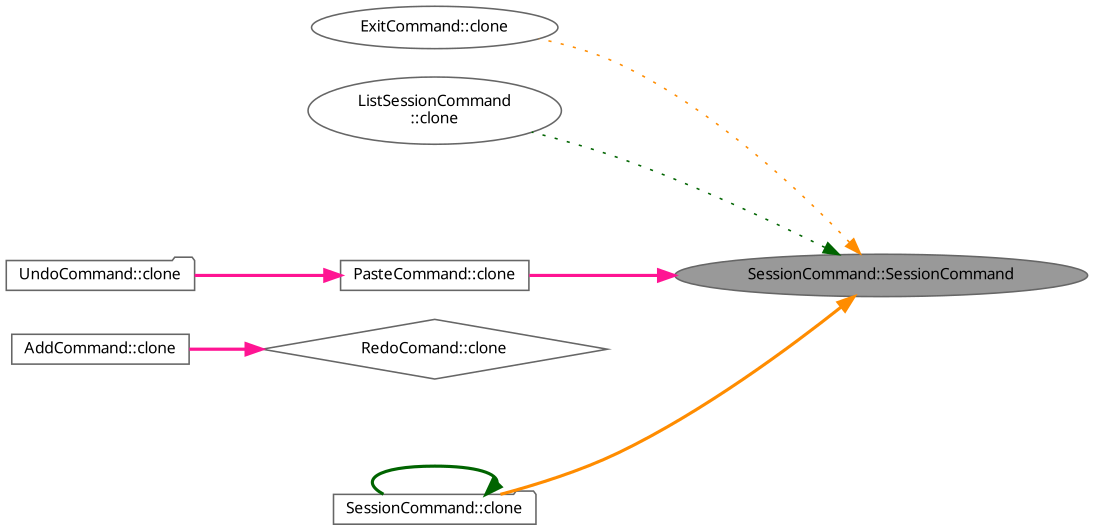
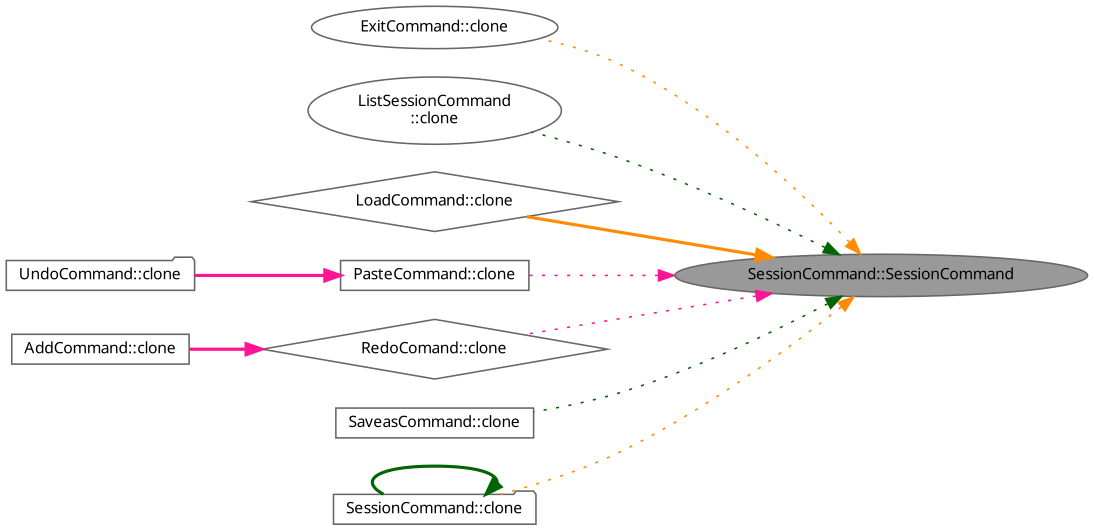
none -> (435, 202)
(594, 275) -> (594, 275)
none -> (640, 315)
(681, 419) -> (681, 419)
none -> (435, 423)
